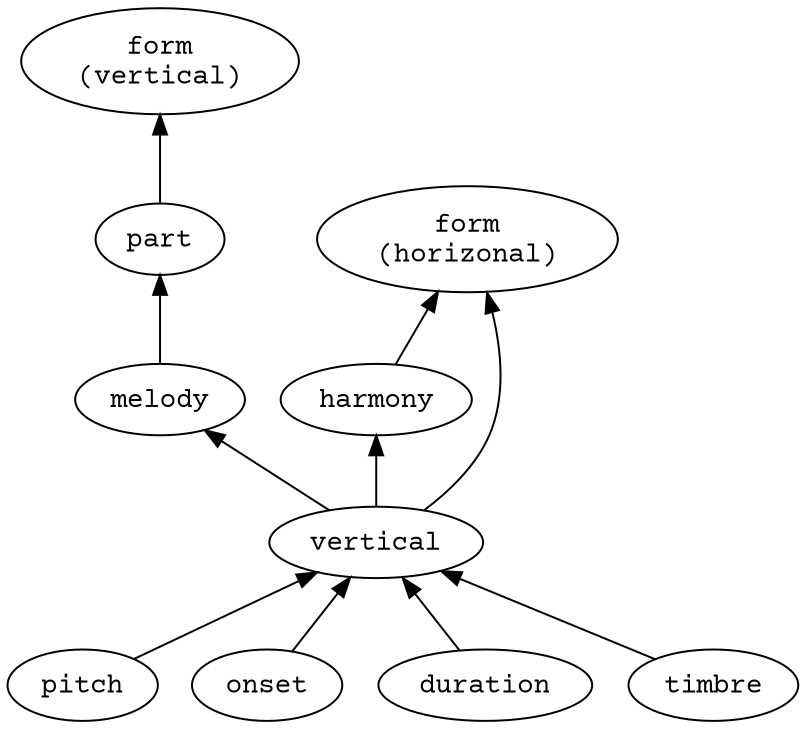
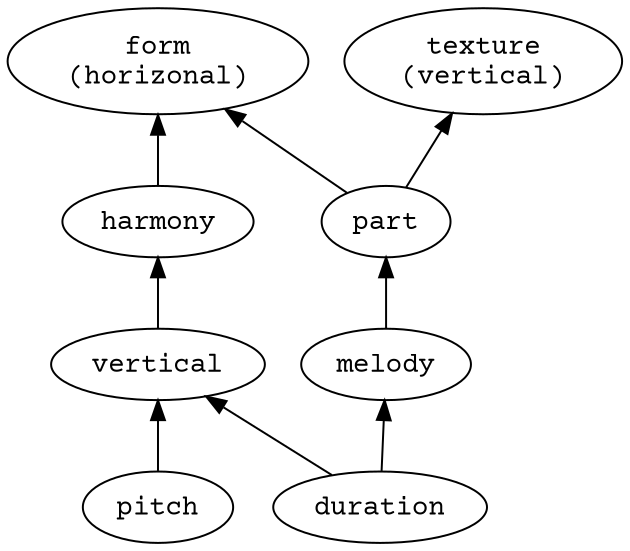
(160, 61) -> (483, 61)
(494, 424) -> (295, 157)
(276, 476) -> (383, 446)
(267, 685) -> none
(713, 685) -> none
